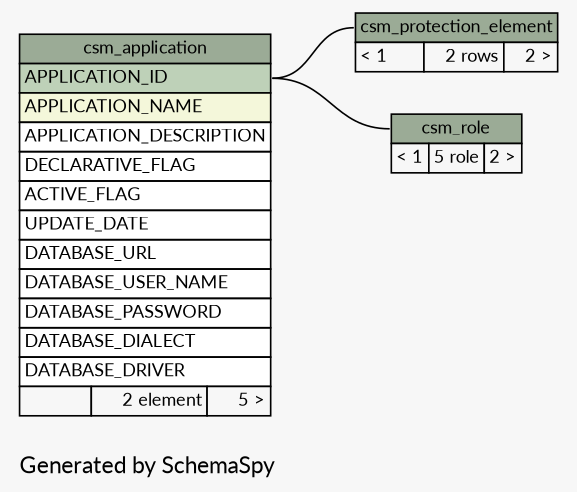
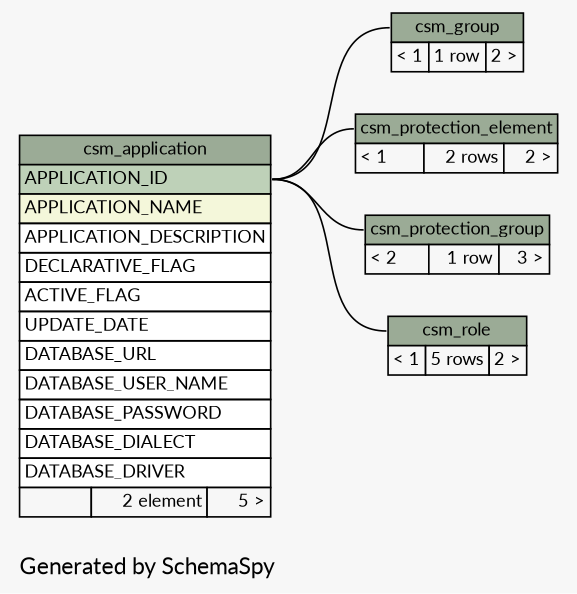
none -> (457, 42)
(457, 157) -> (457, 360)
none -> (457, 245)
